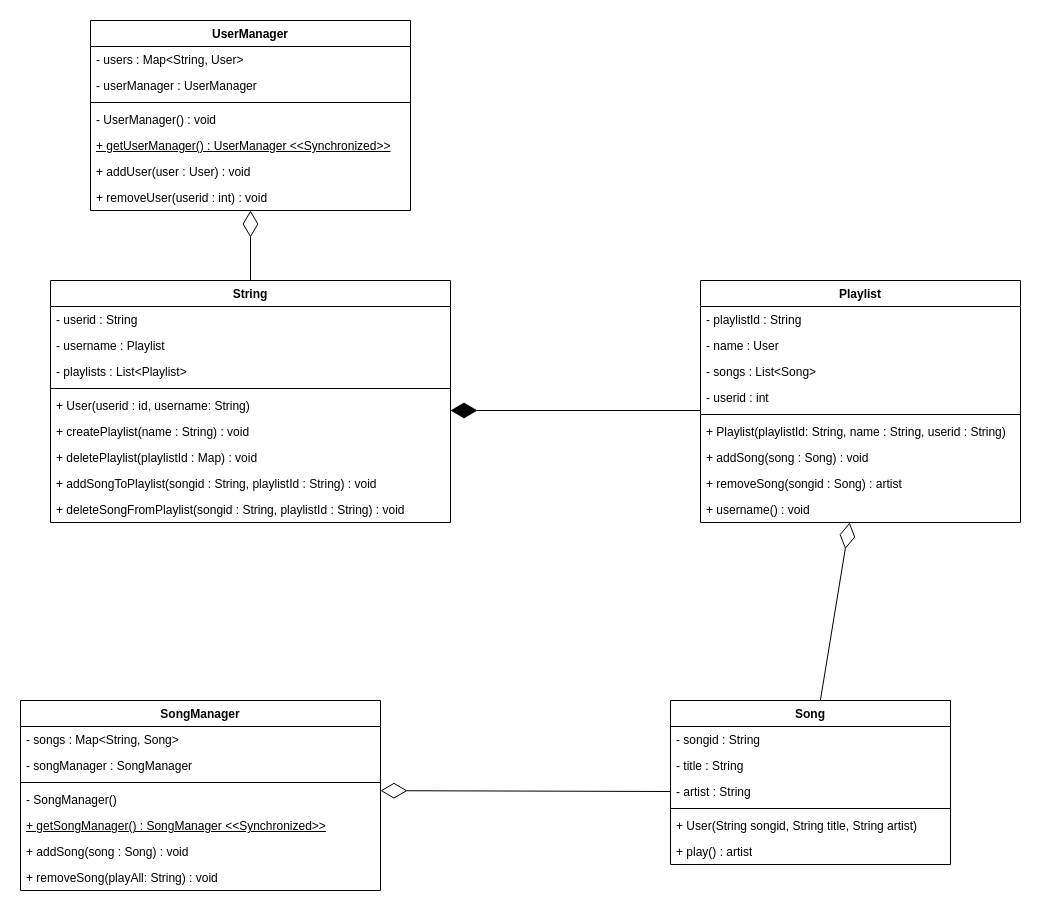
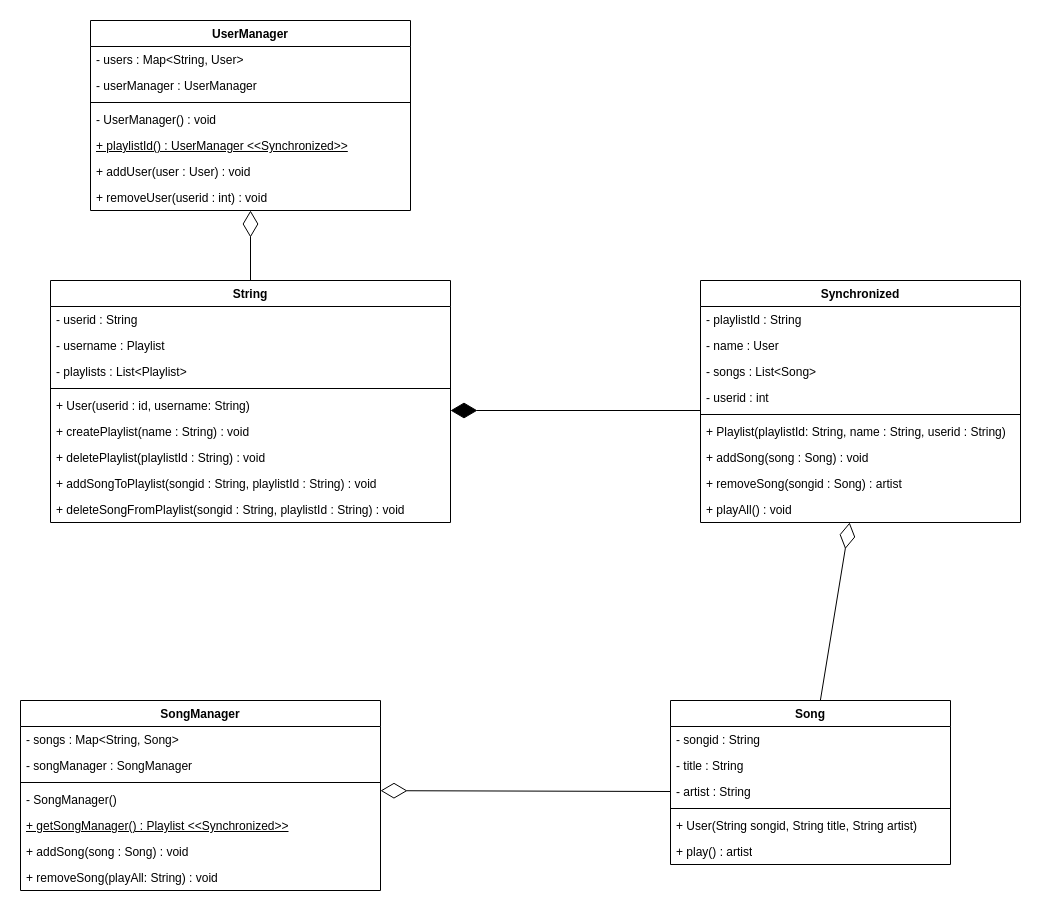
(252, 154) -> (234, 147)
(861, 295) -> (861, 295)
(171, 459) -> (179, 459)
(763, 511) -> (755, 511)
(182, 827) -> (167, 827)
